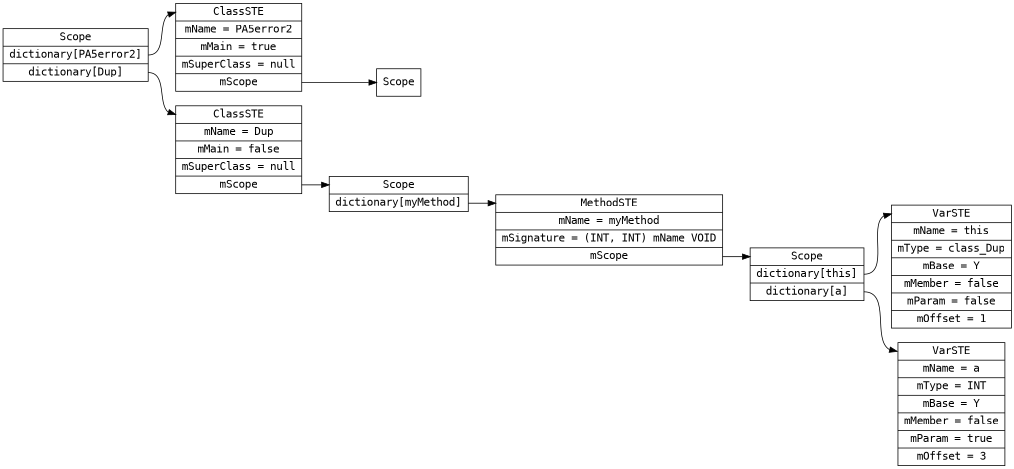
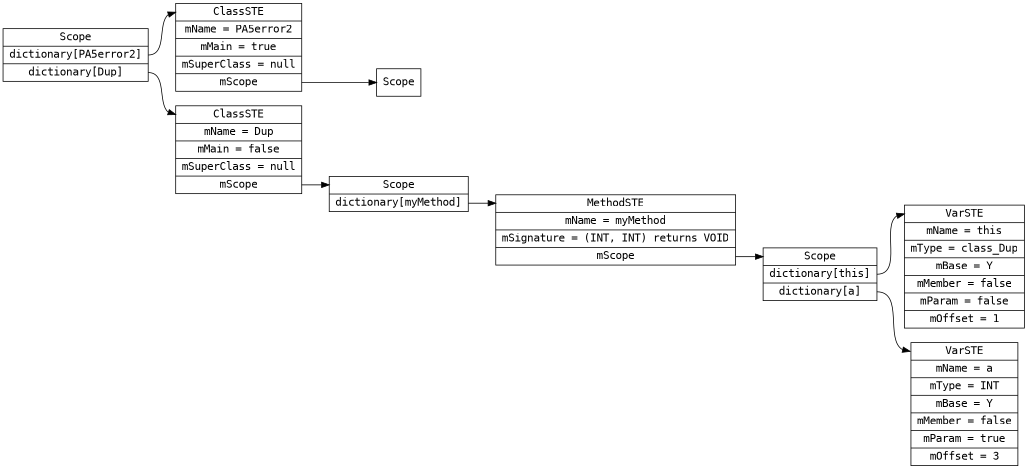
(609, 238) -> (616, 238)
